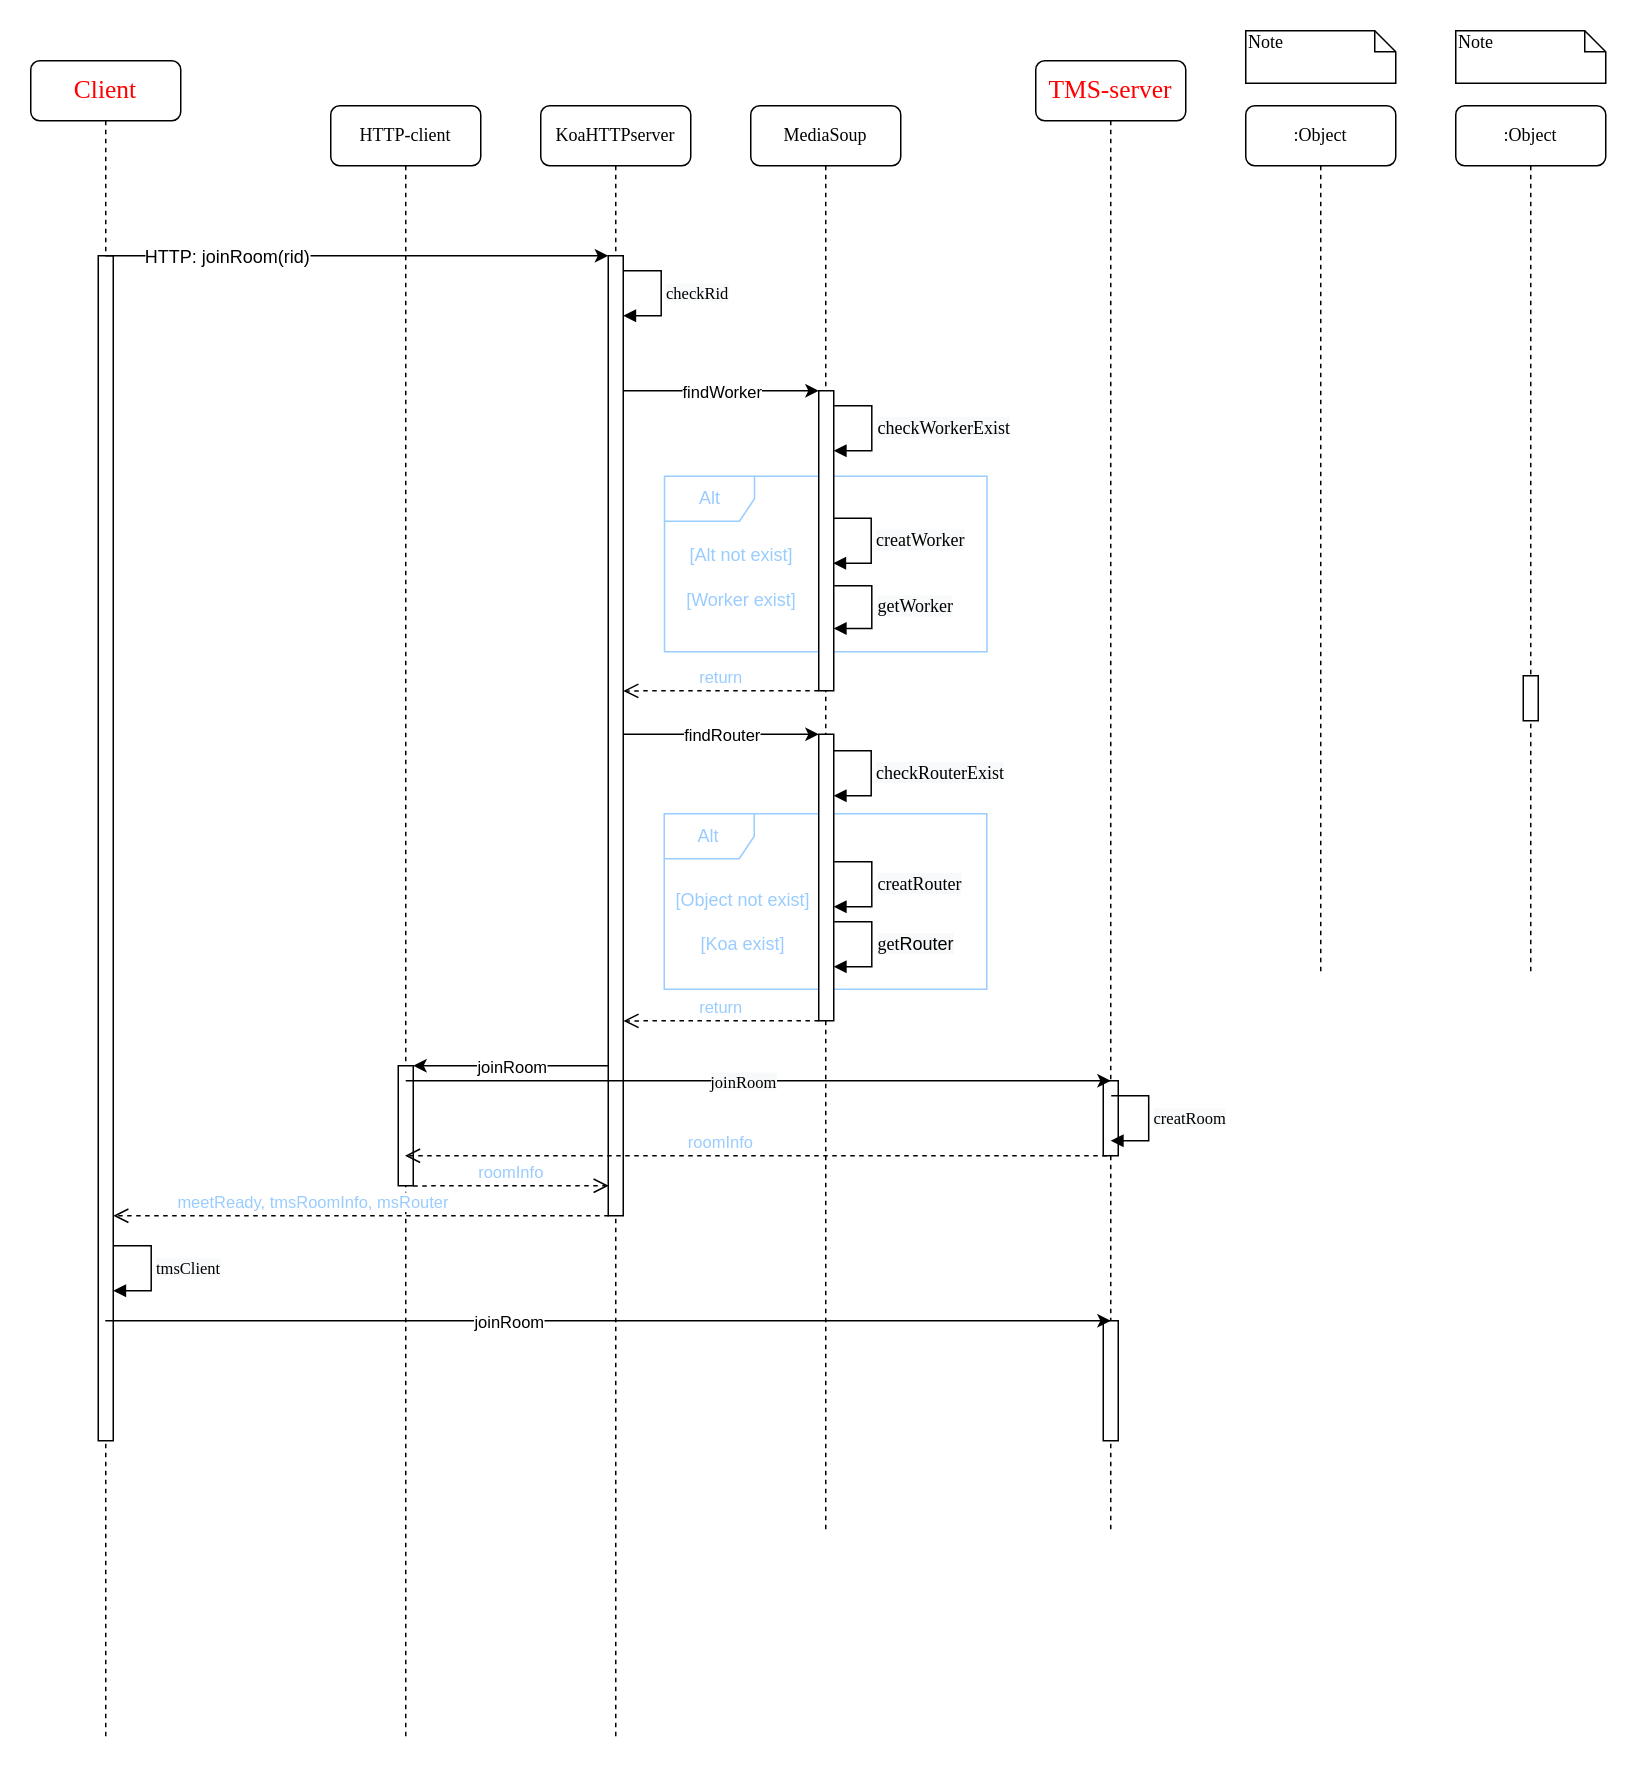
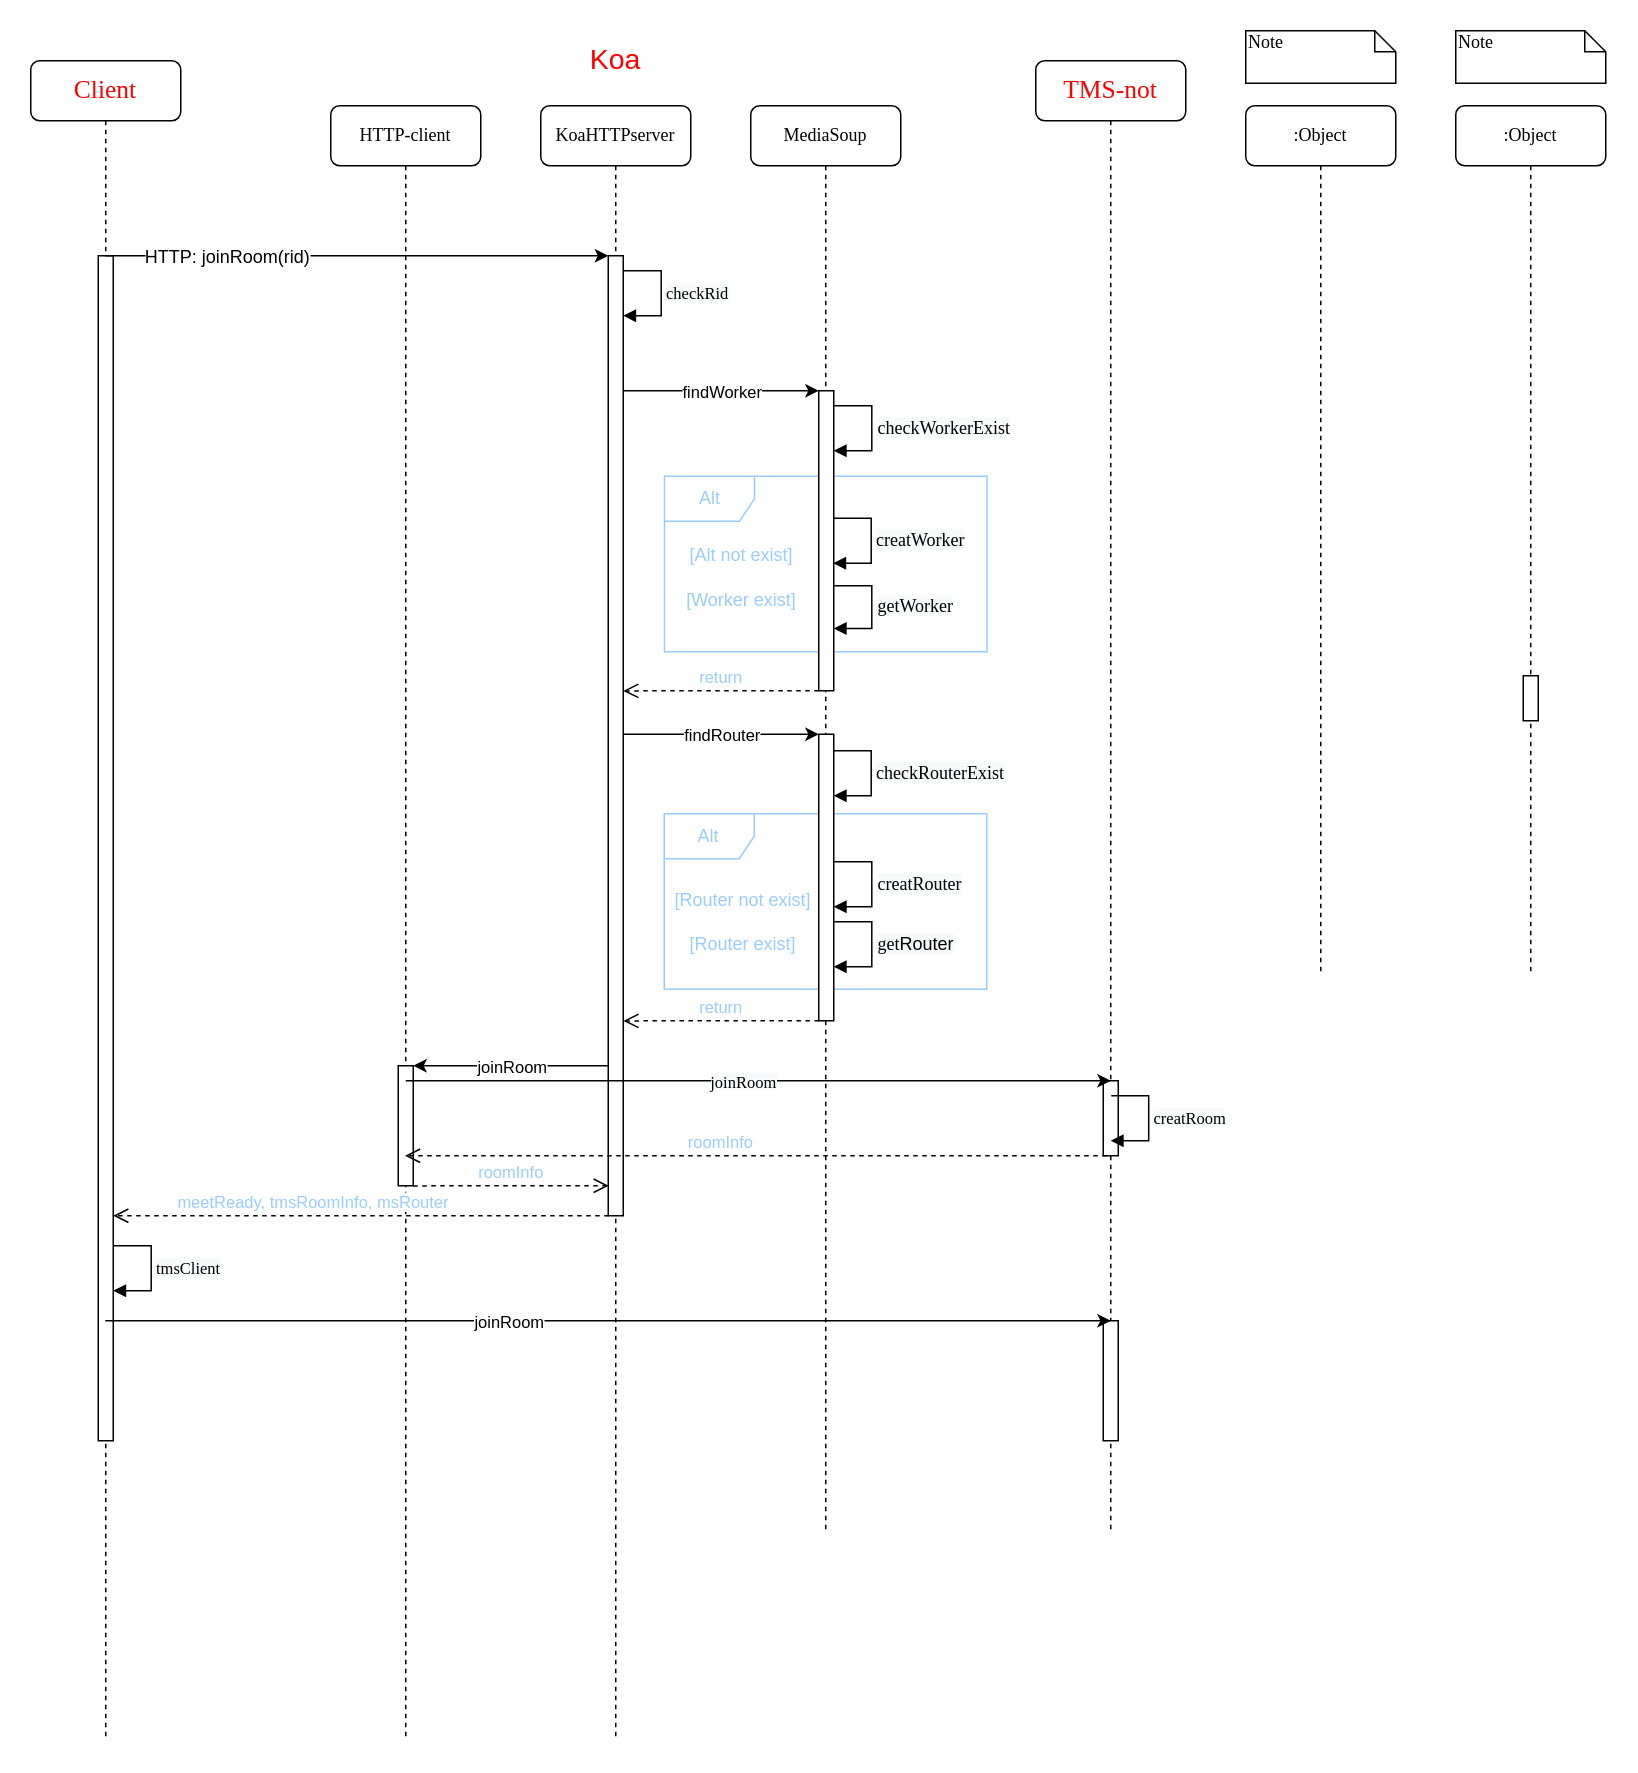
none -> (616, 61)
(1111, 91) -> (1111, 91)
(743, 901) -> (743, 901)
(743, 944) -> (743, 944)
